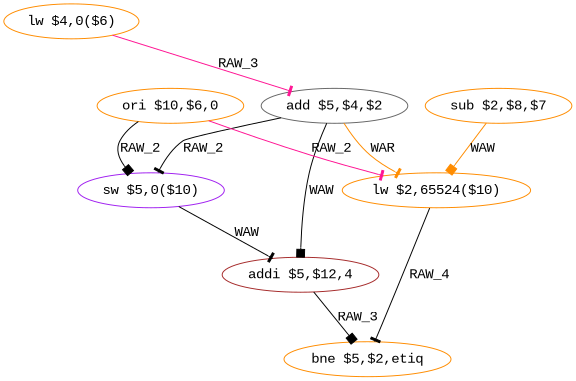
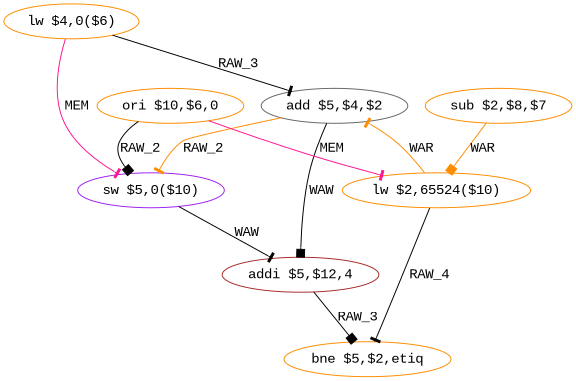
(200, 63) -> (200, 63)
none -> (62, 116)
(214, 132) -> (214, 132)
(332, 148) -> (332, 148)
(483, 148) -> (483, 148)
(366, 151) -> (400, 146)
